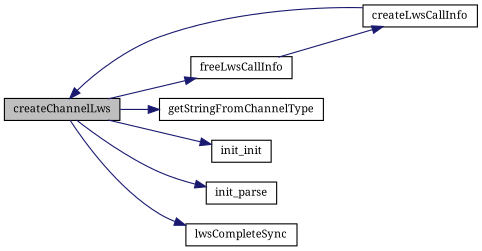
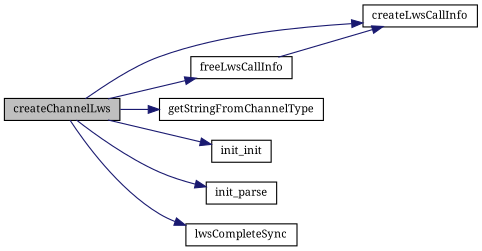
(211, 22) -> (212, 42)
